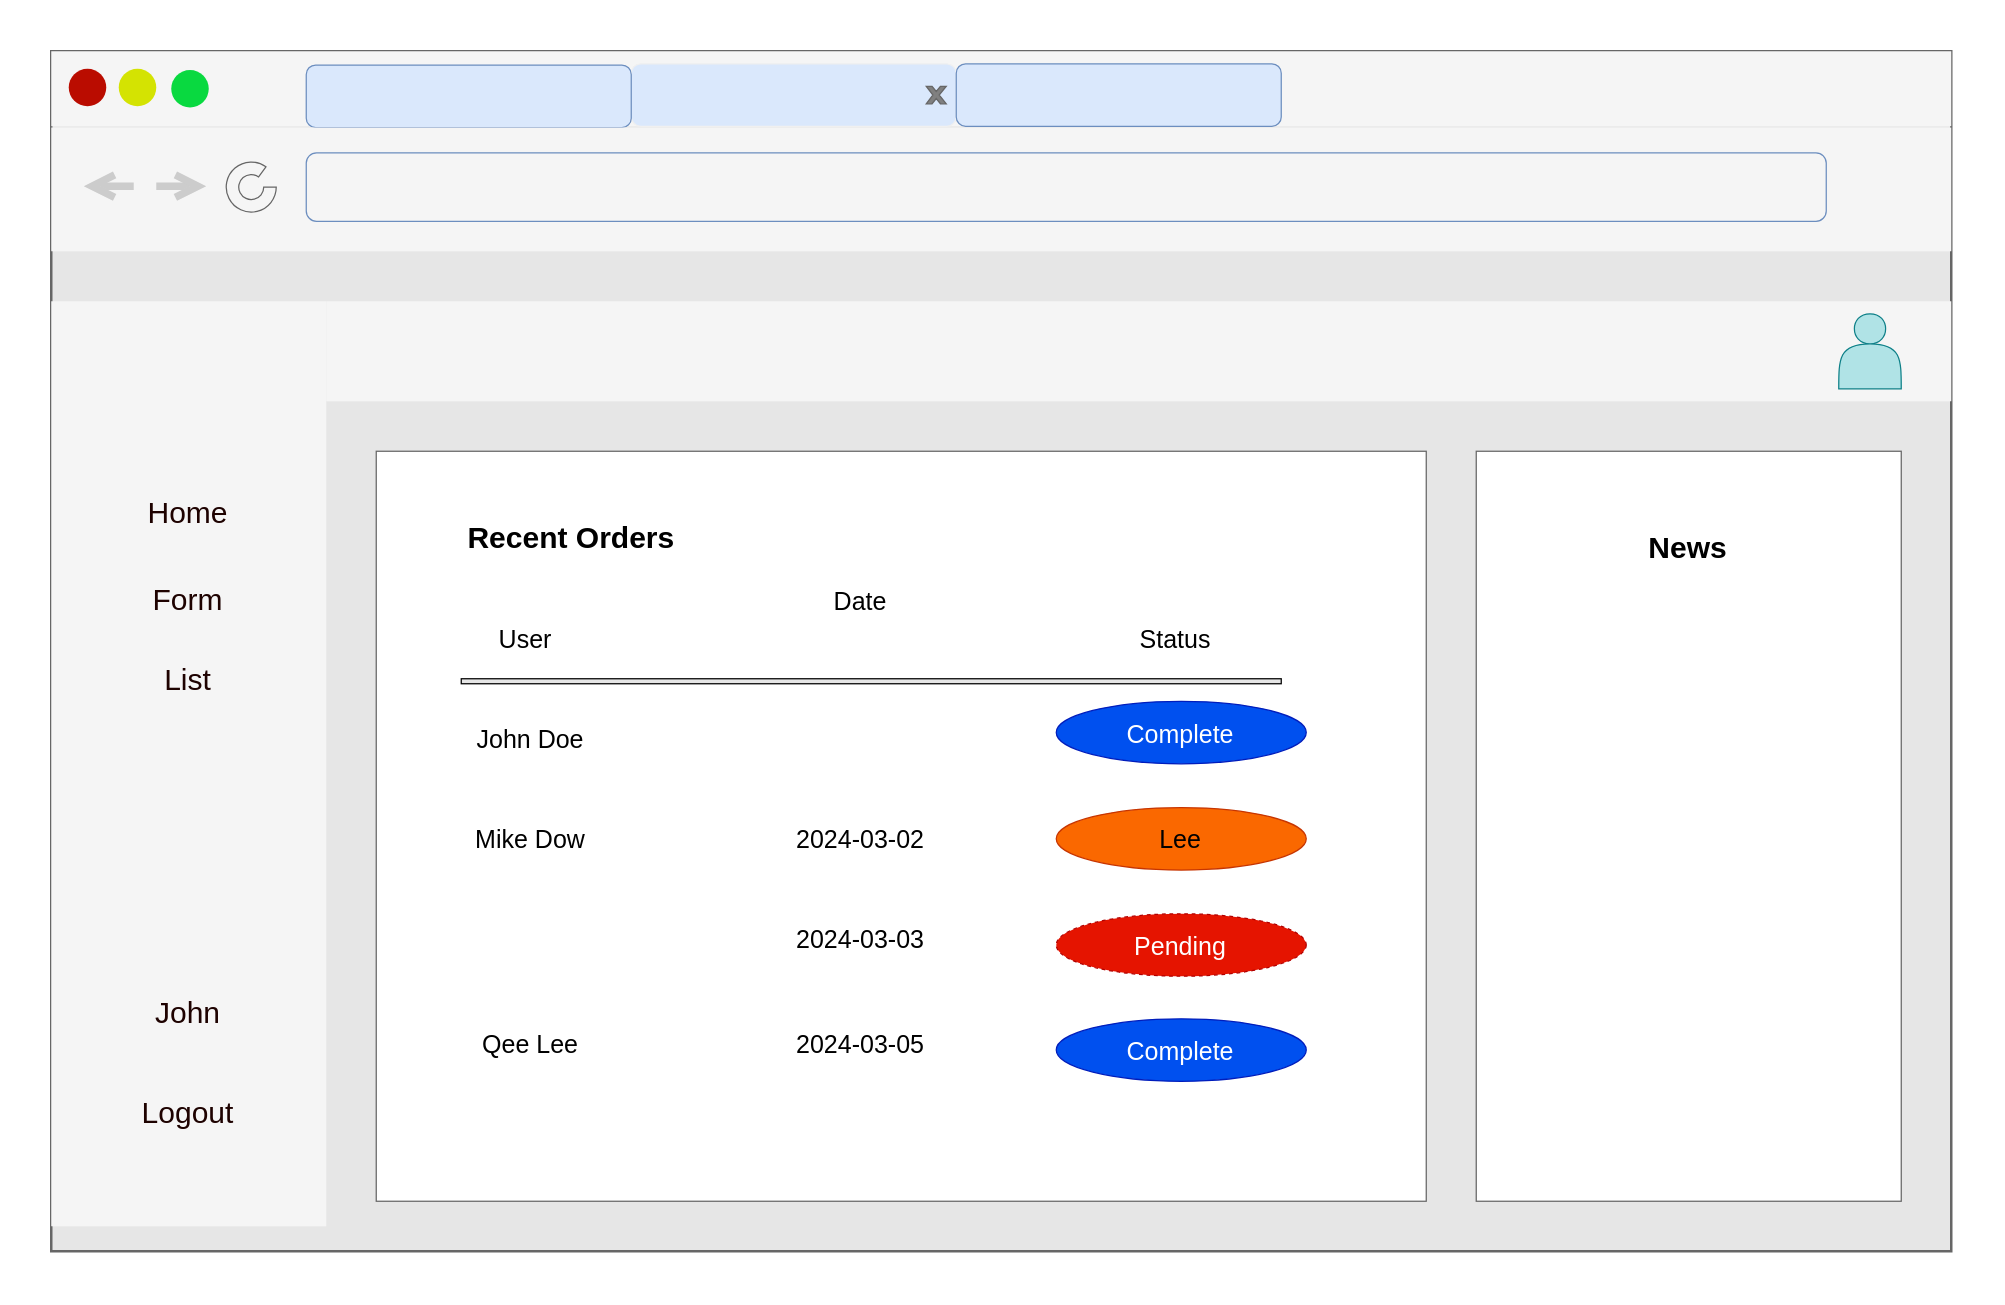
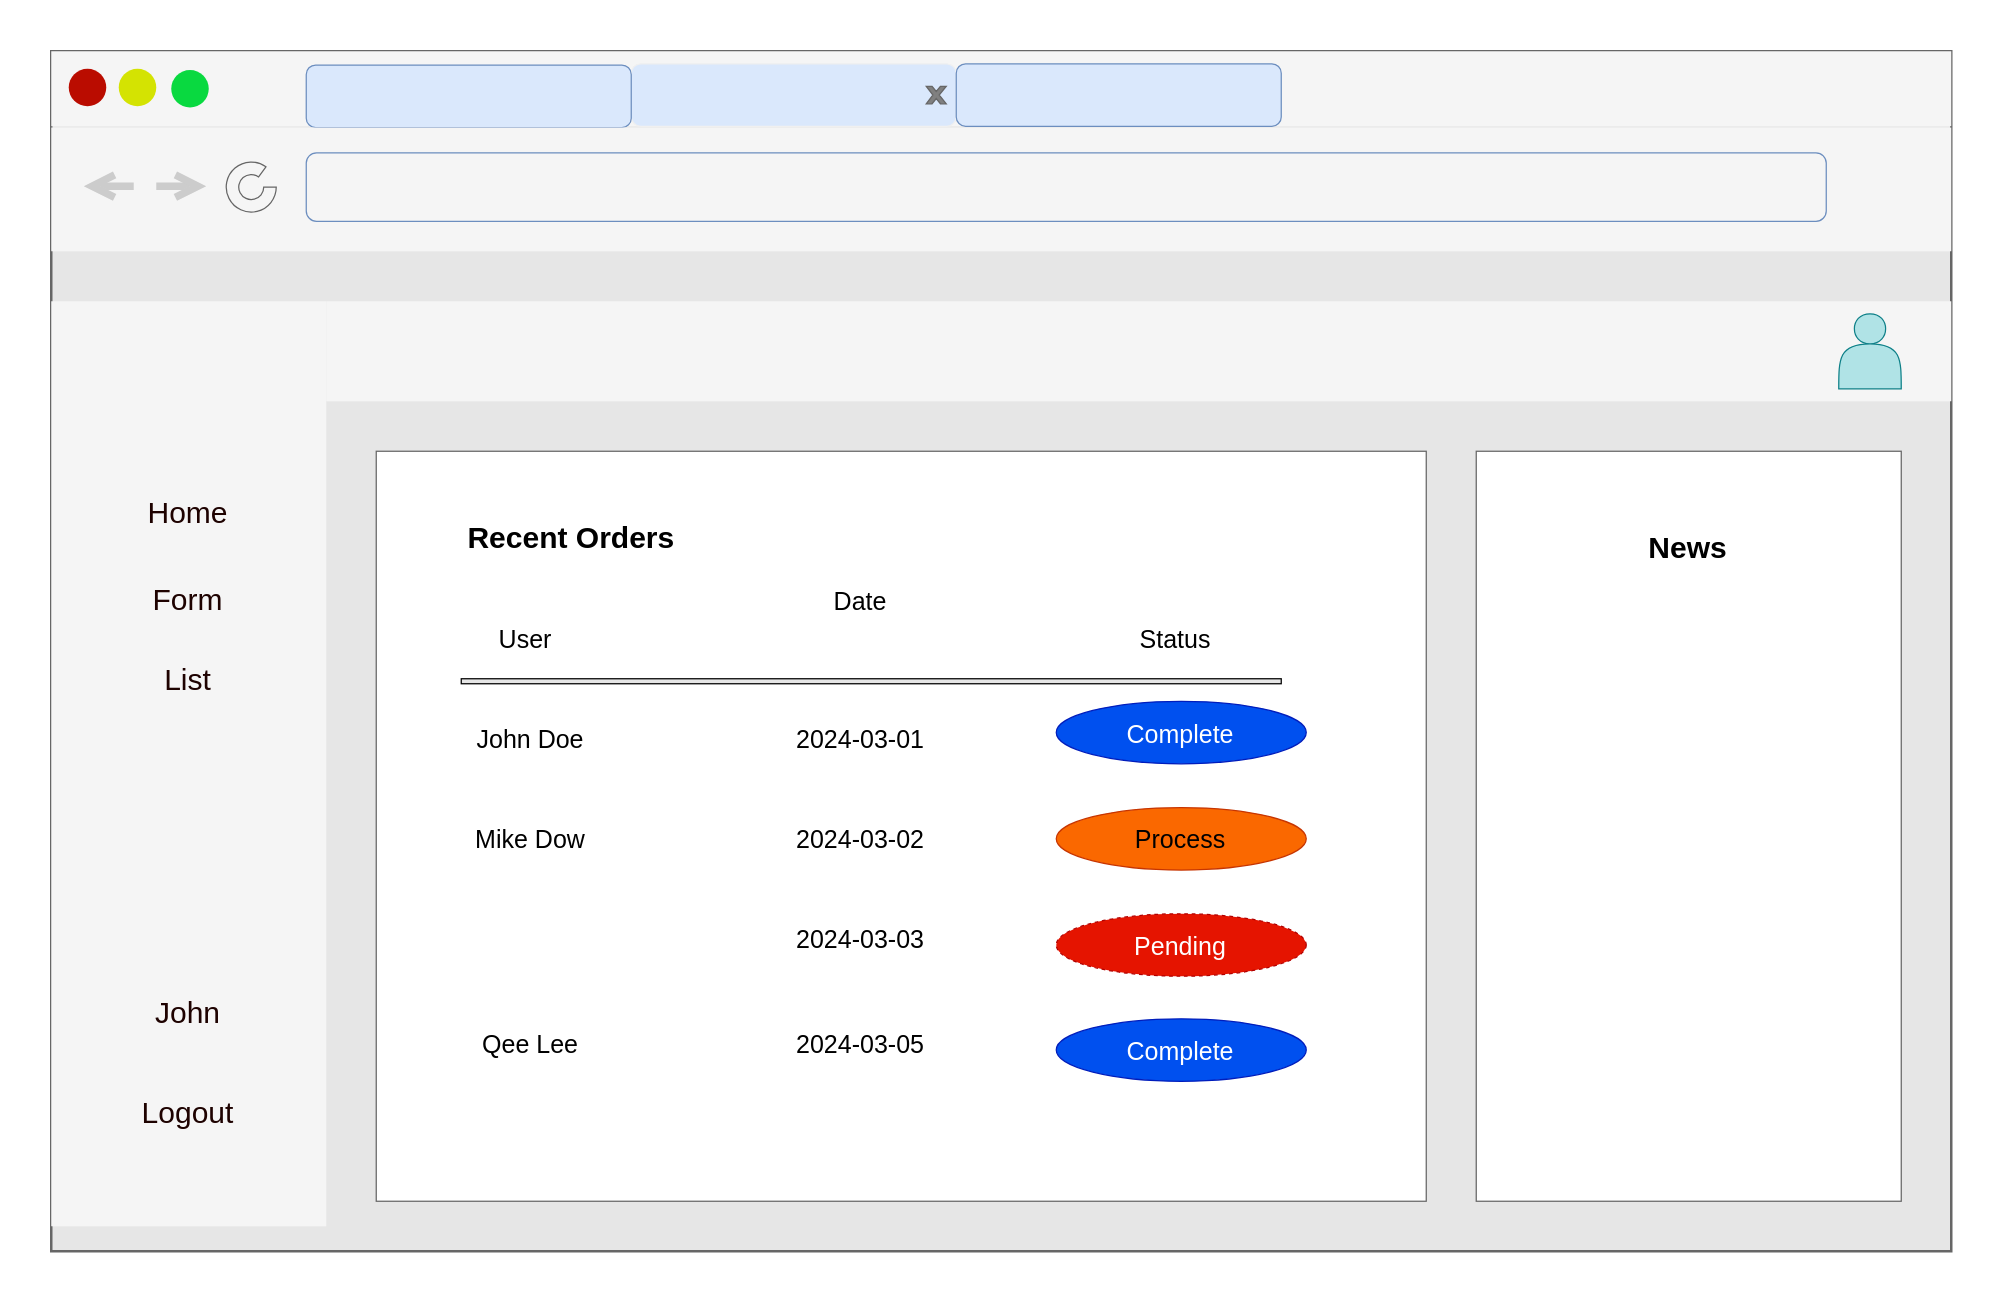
none -> (860, 739)
(1181, 839) -> (1181, 839)
